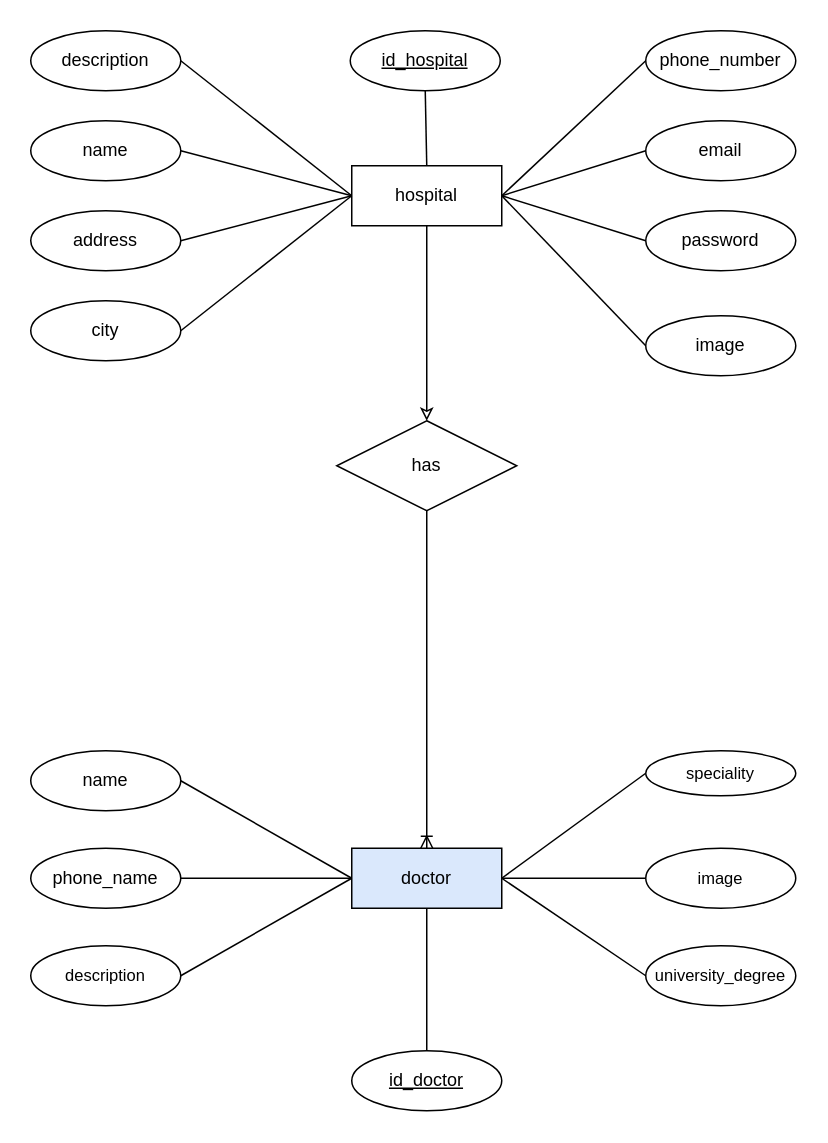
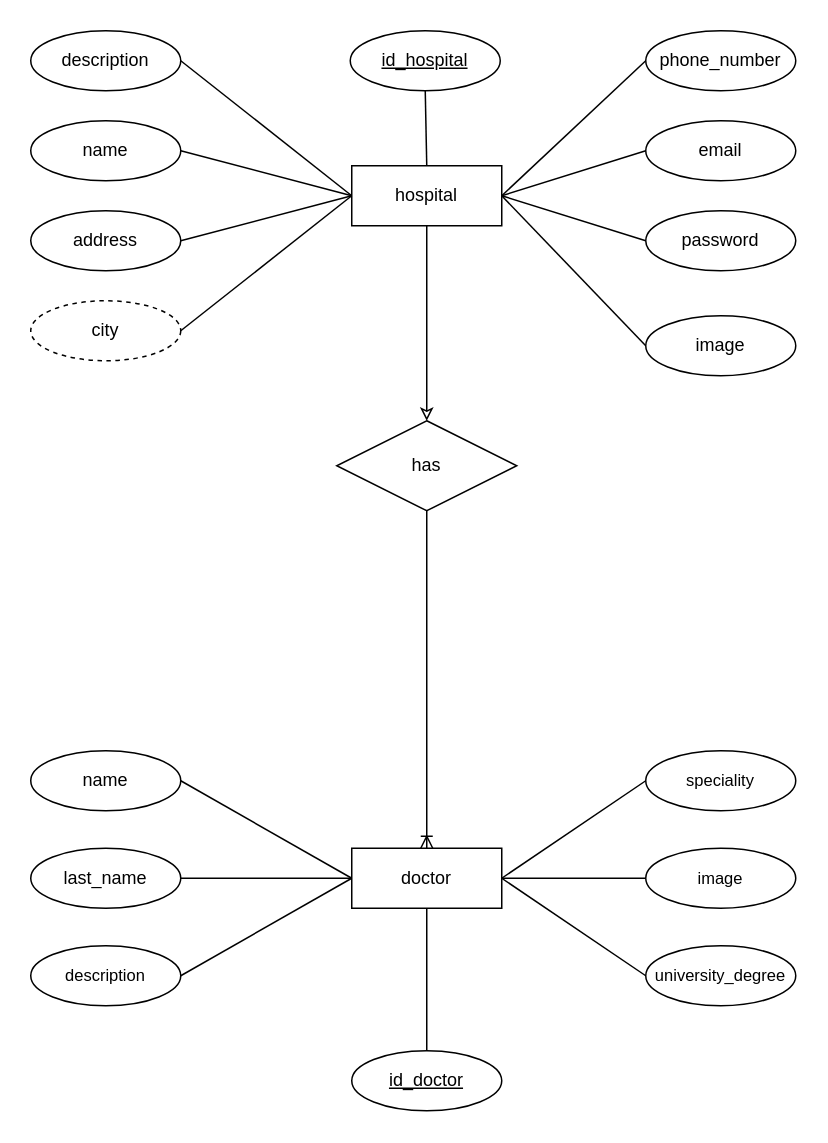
(106, 331) -> (106, 331)
(721, 773) -> (721, 781)
(106, 878) -> (106, 878)
(427, 878) -> (427, 878)
